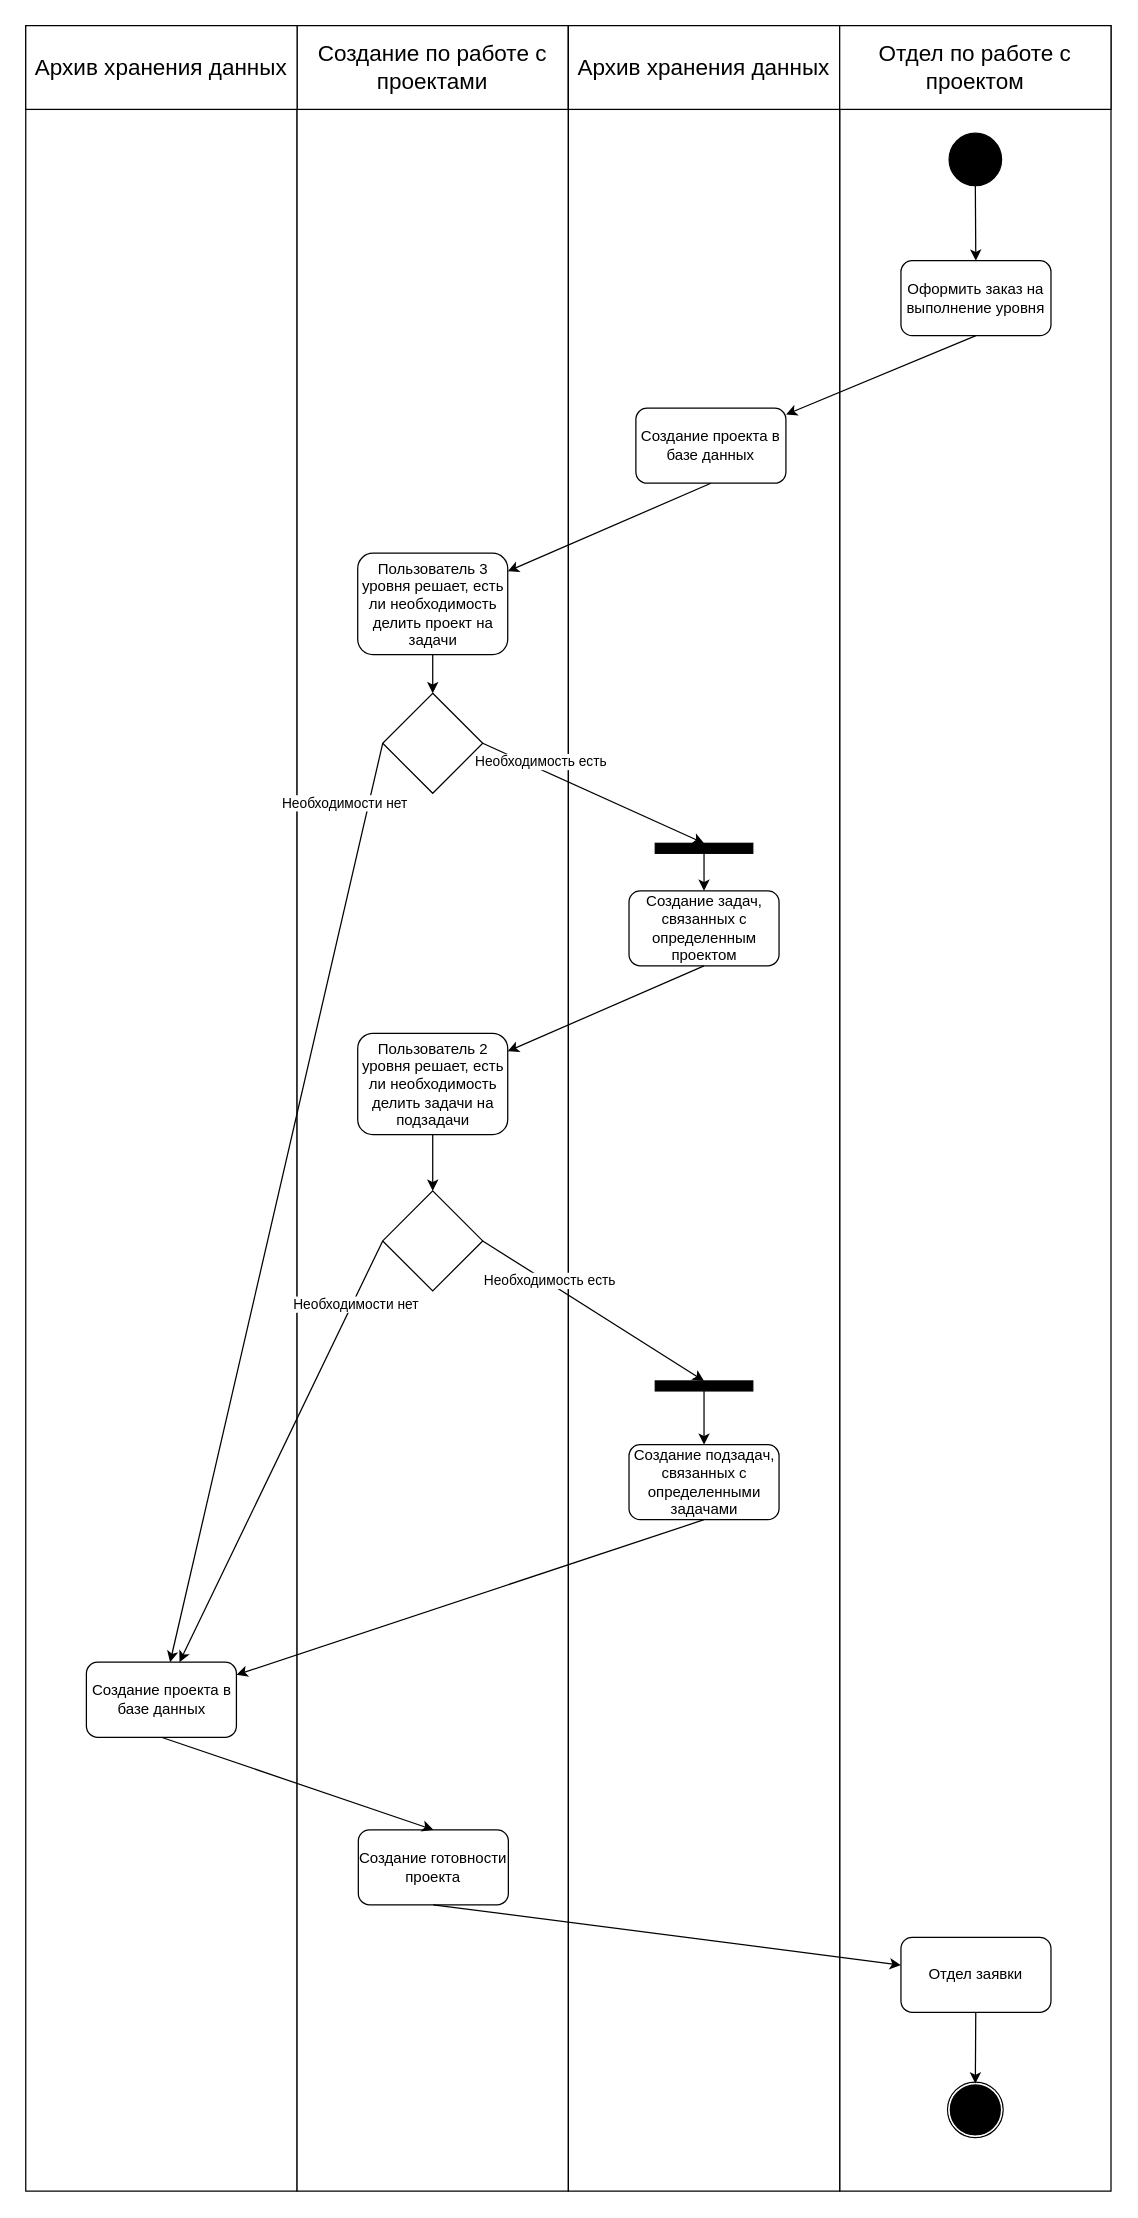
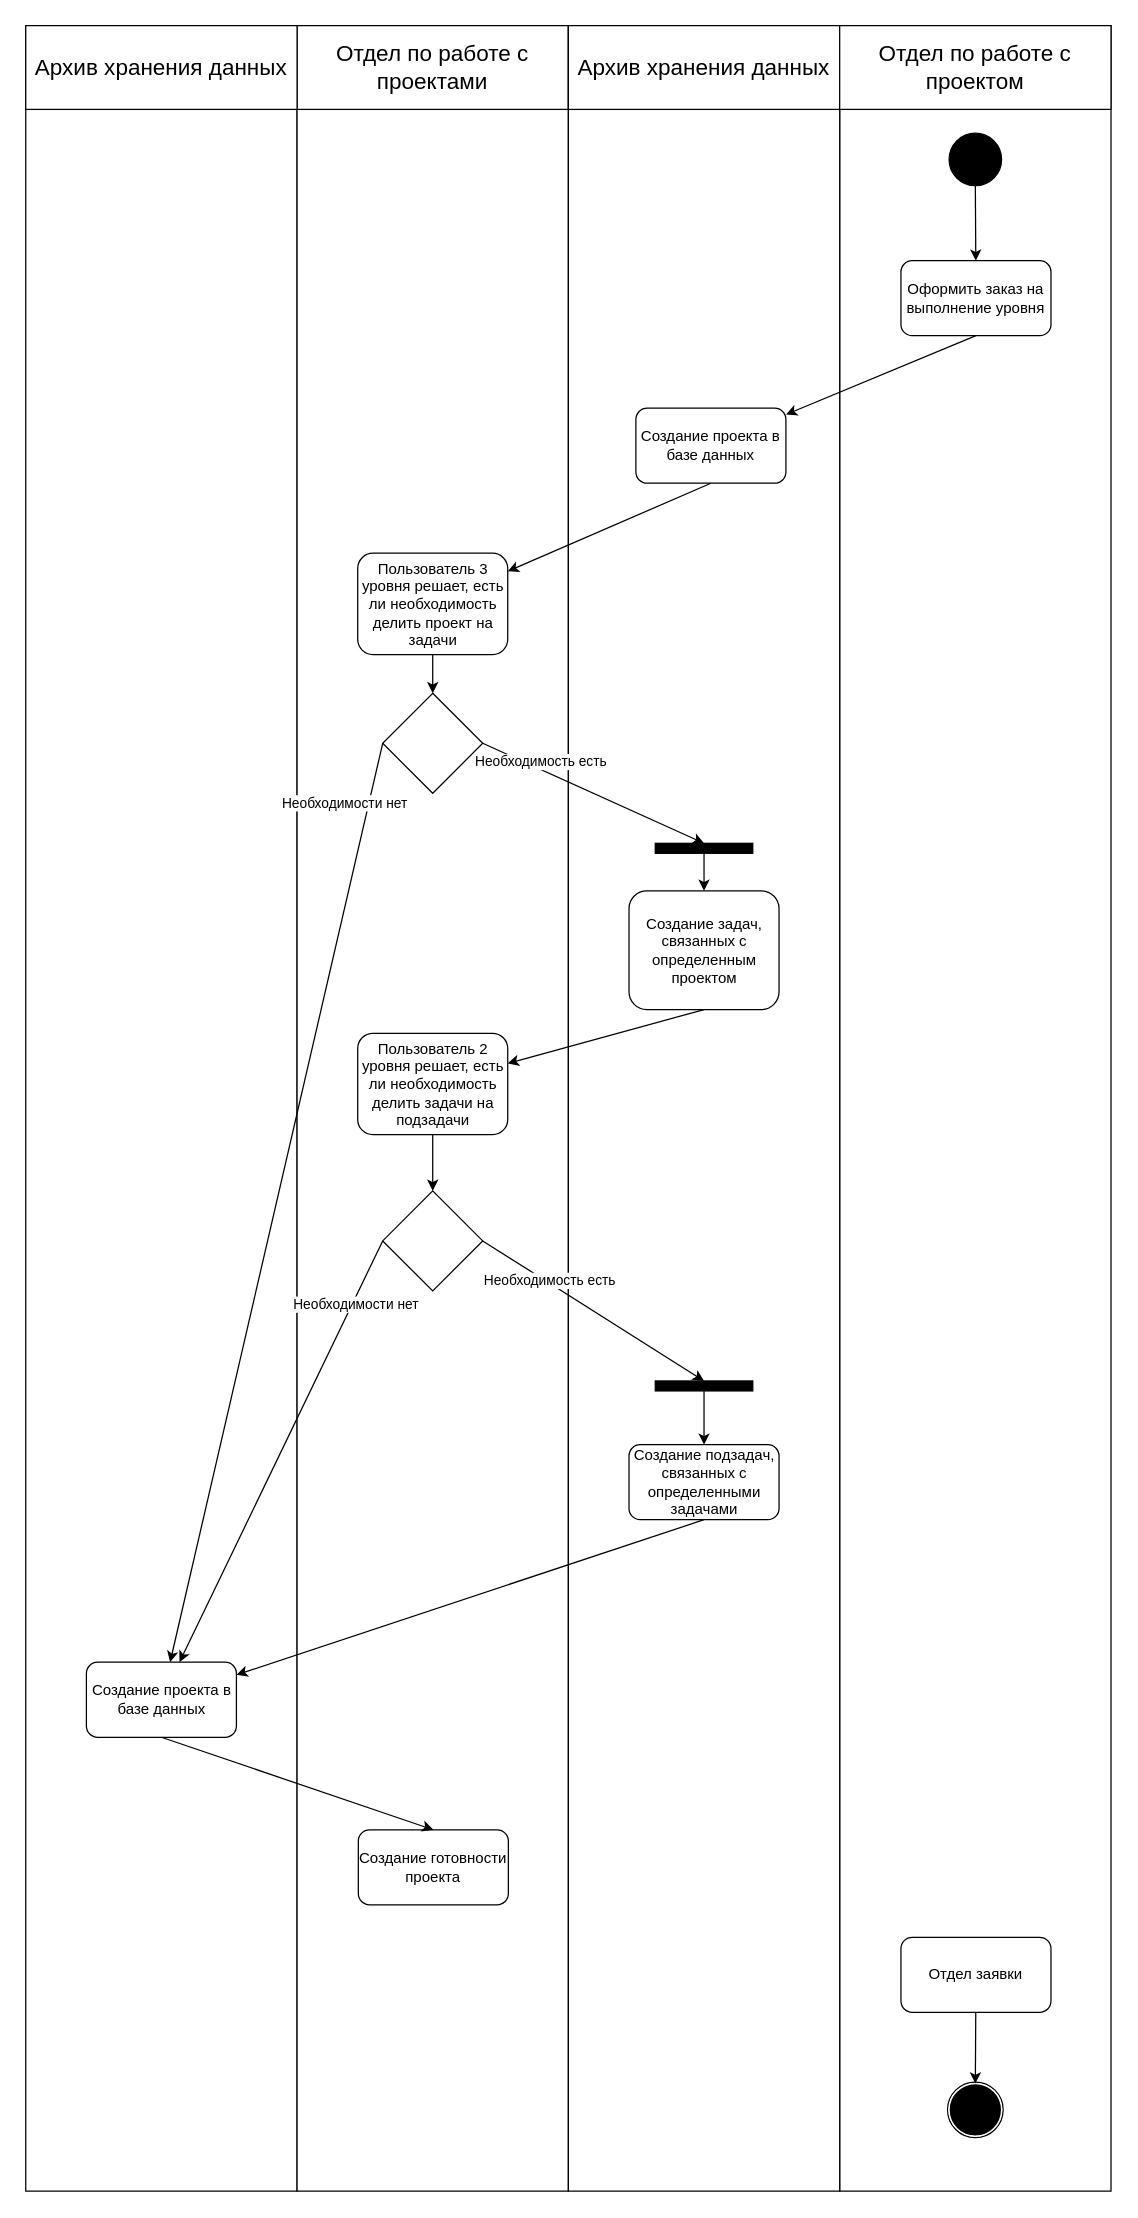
(433, 68) -> (433, 68)
(704, 928) -> (704, 950)
(665, 1934) -> none
